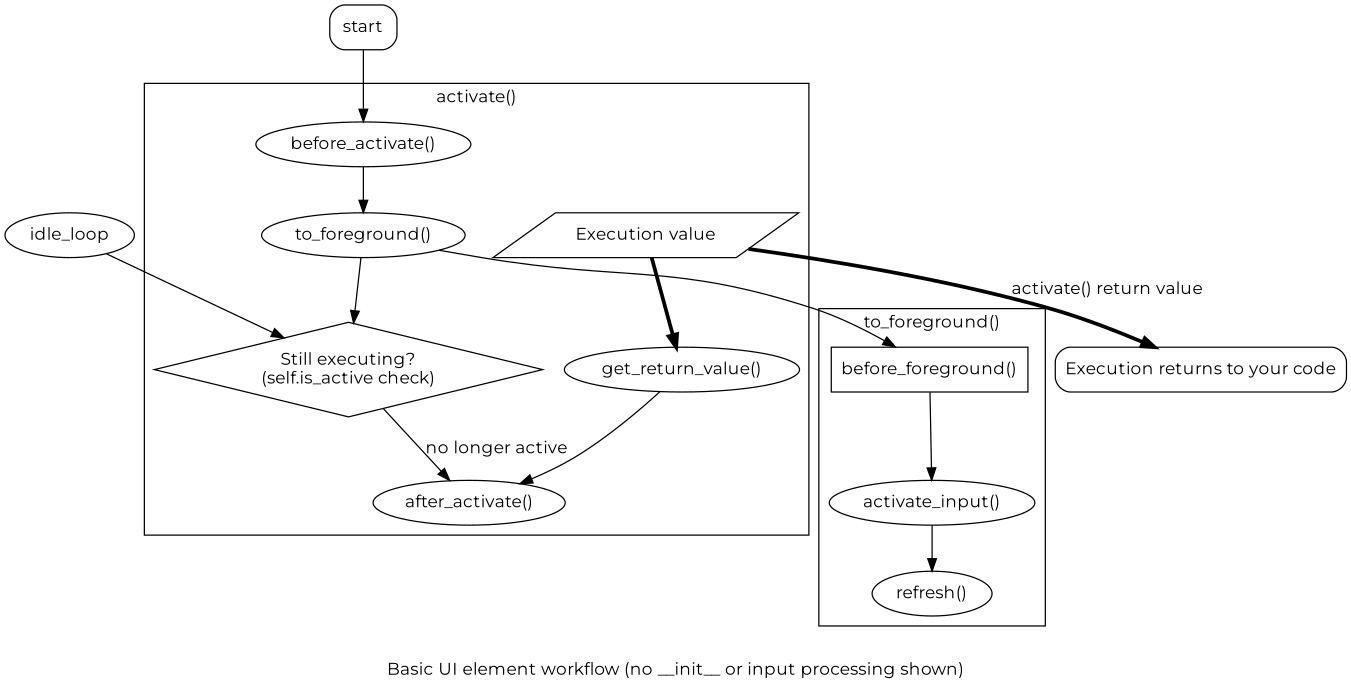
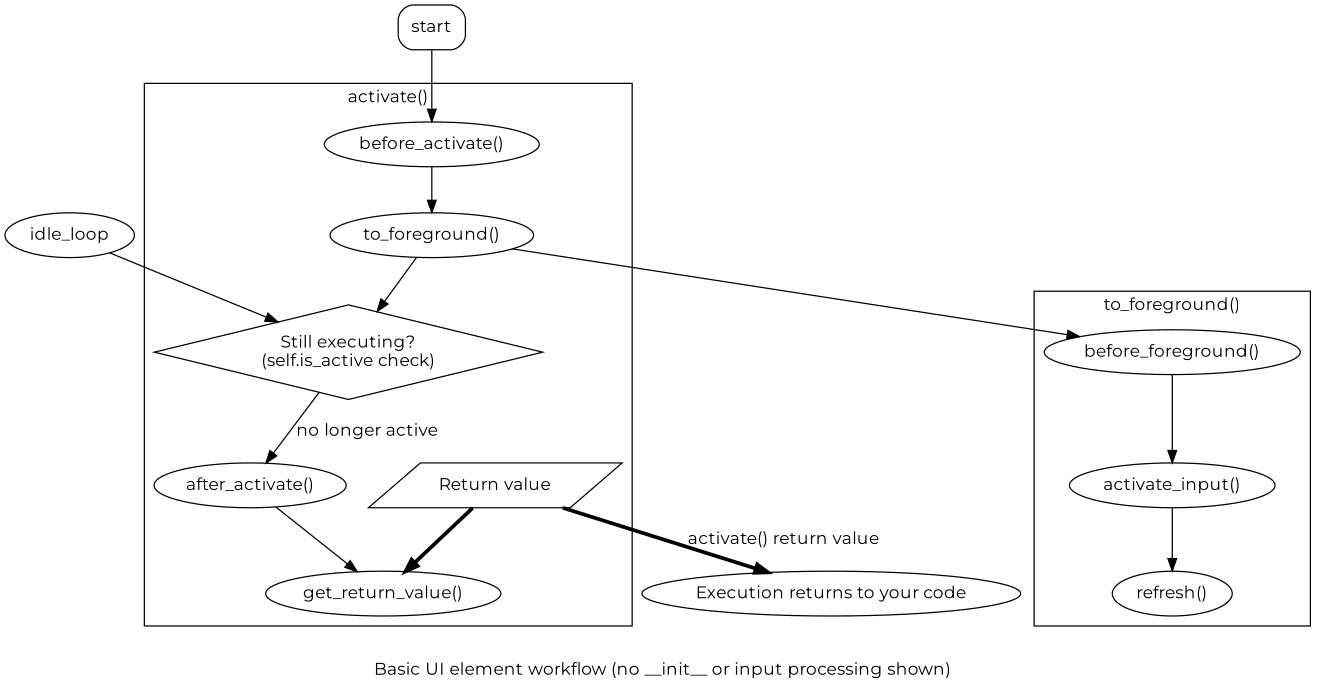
(646, 235) -> (495, 485)
(930, 370) -> (1172, 352)
(1201, 370) -> (831, 594)
(599, 441) -> (312, 535)
